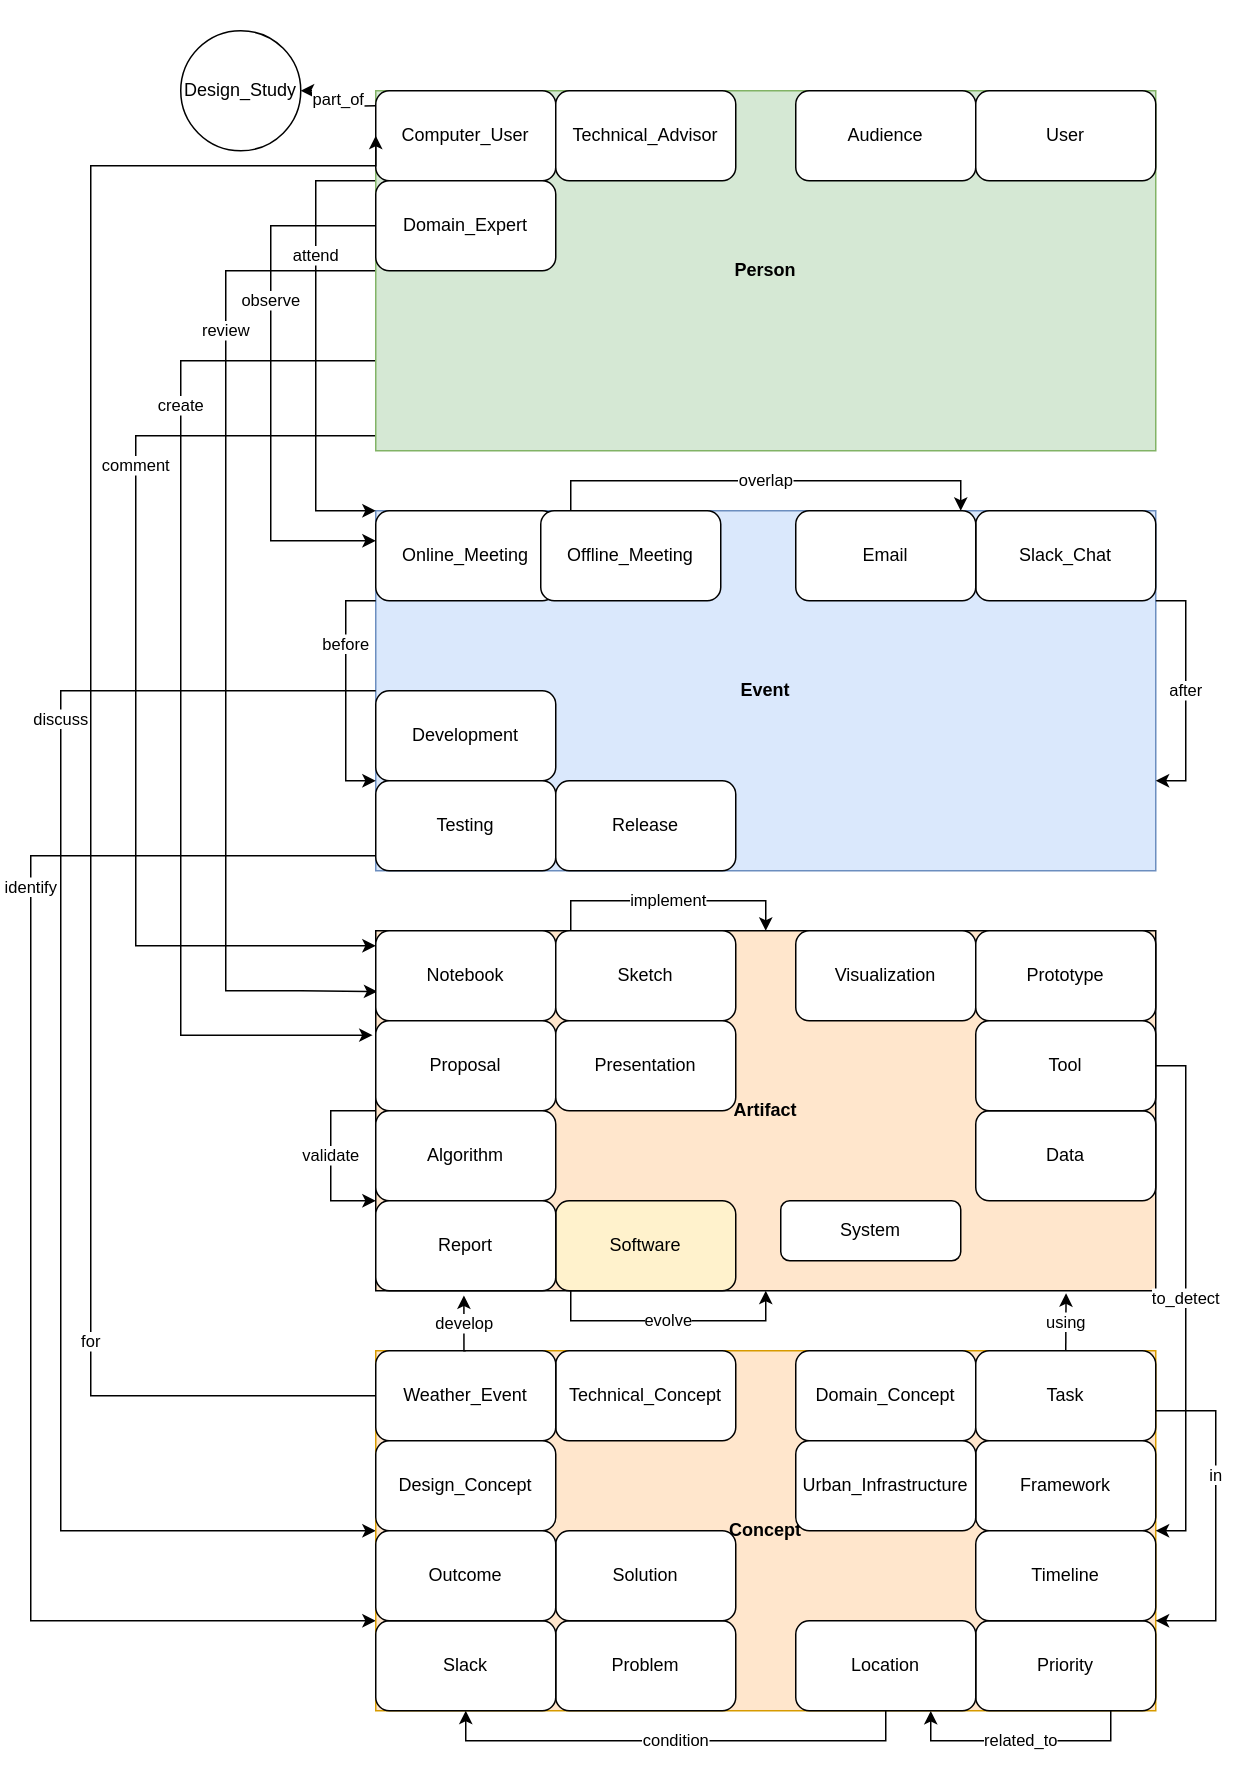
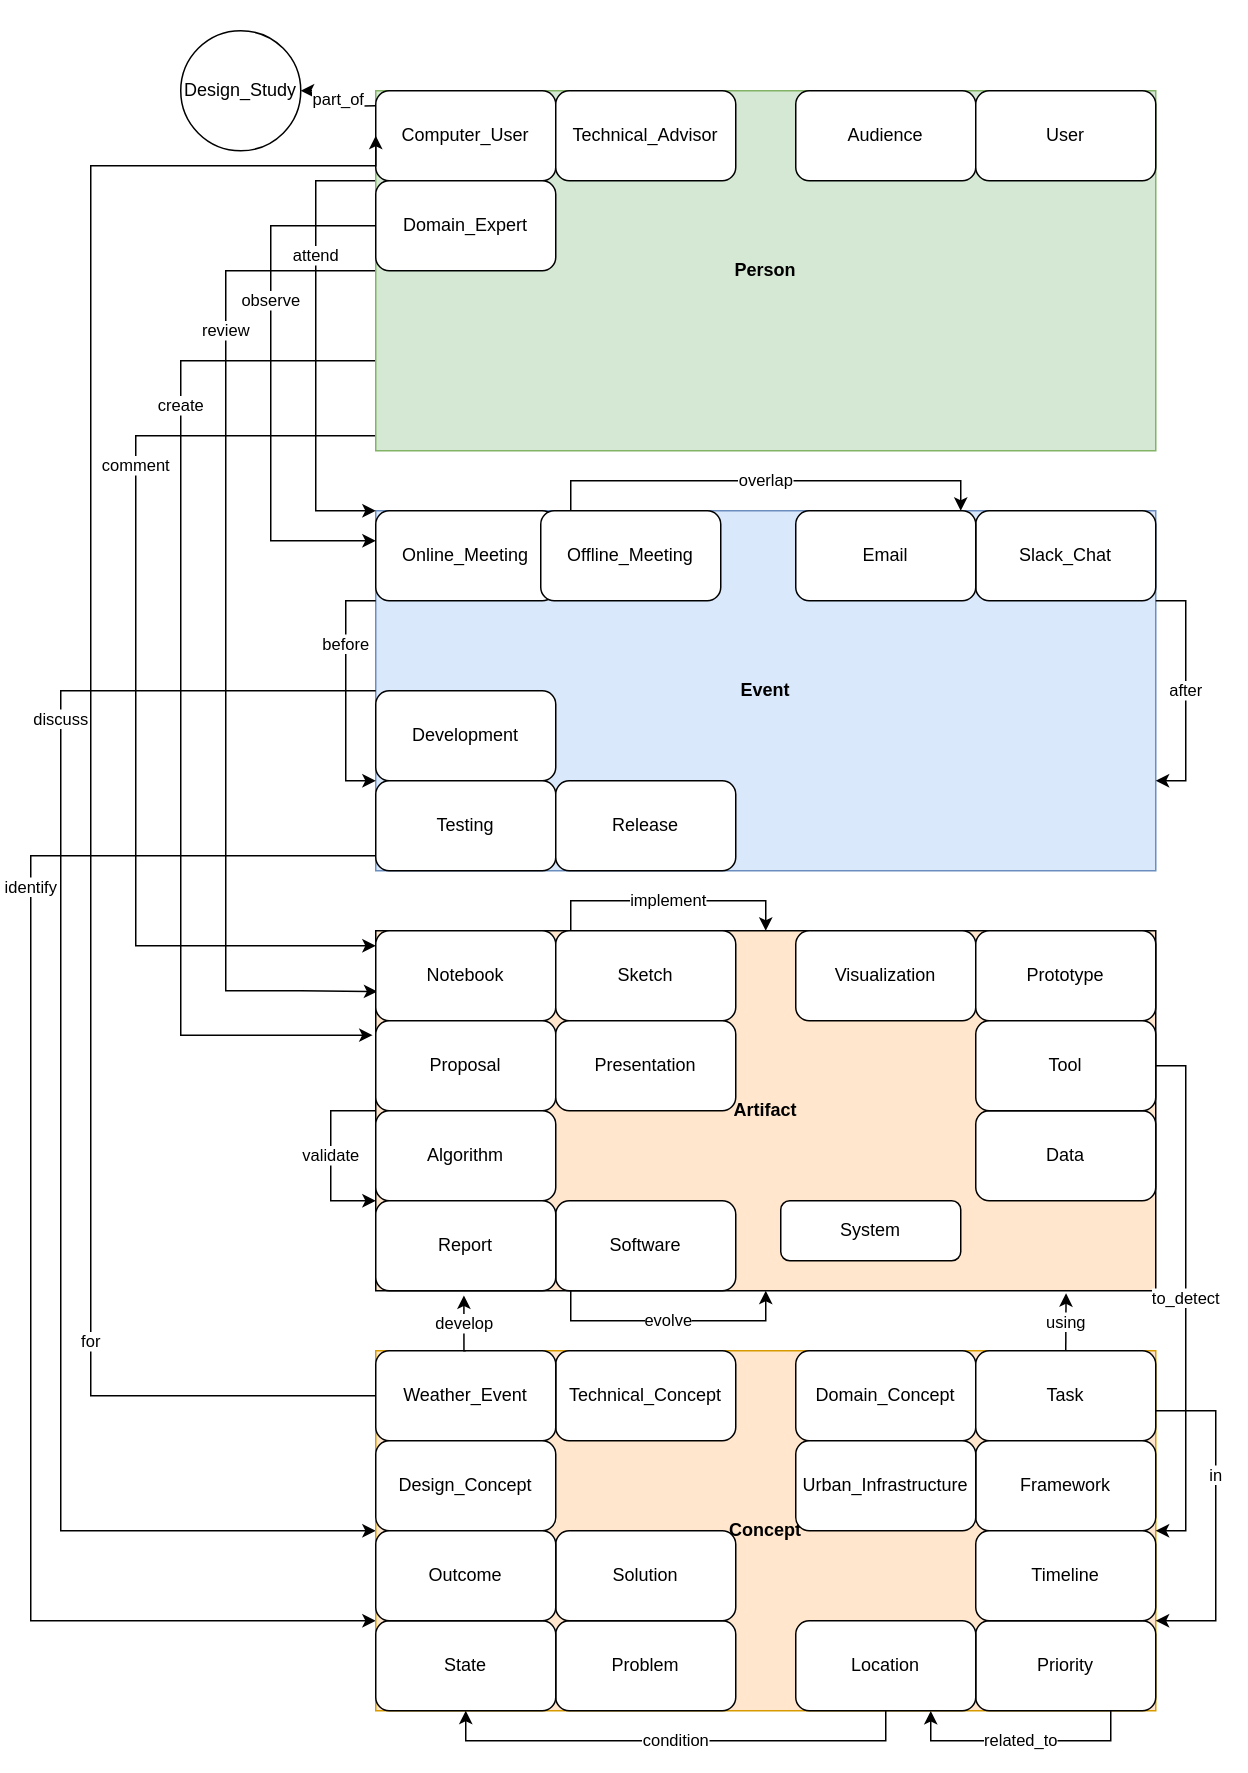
(646, 1246) -> (646, 1246)
(466, 1666) -> (466, 1666)
